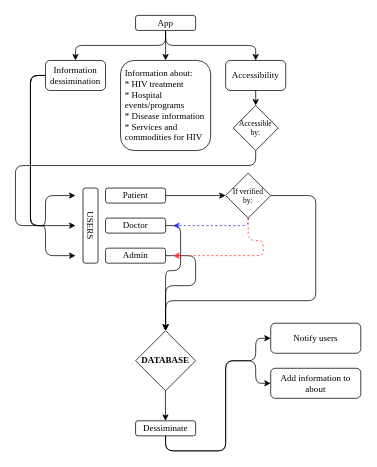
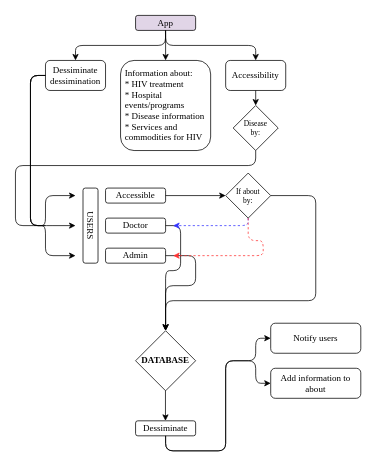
(165, 23) -> (165, 23)
(75, 75) -> (75, 75)
(255, 128) -> (255, 128)
(135, 195) -> (135, 195)
(248, 195) -> (248, 195)
